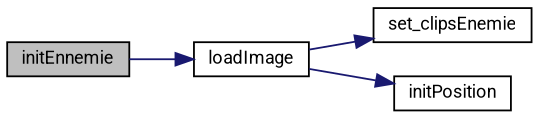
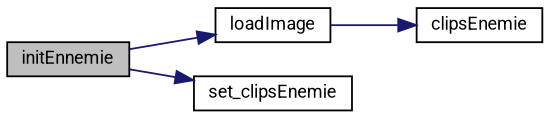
(332, 46) -> (153, 73)
(453, 93) -> (479, 25)
